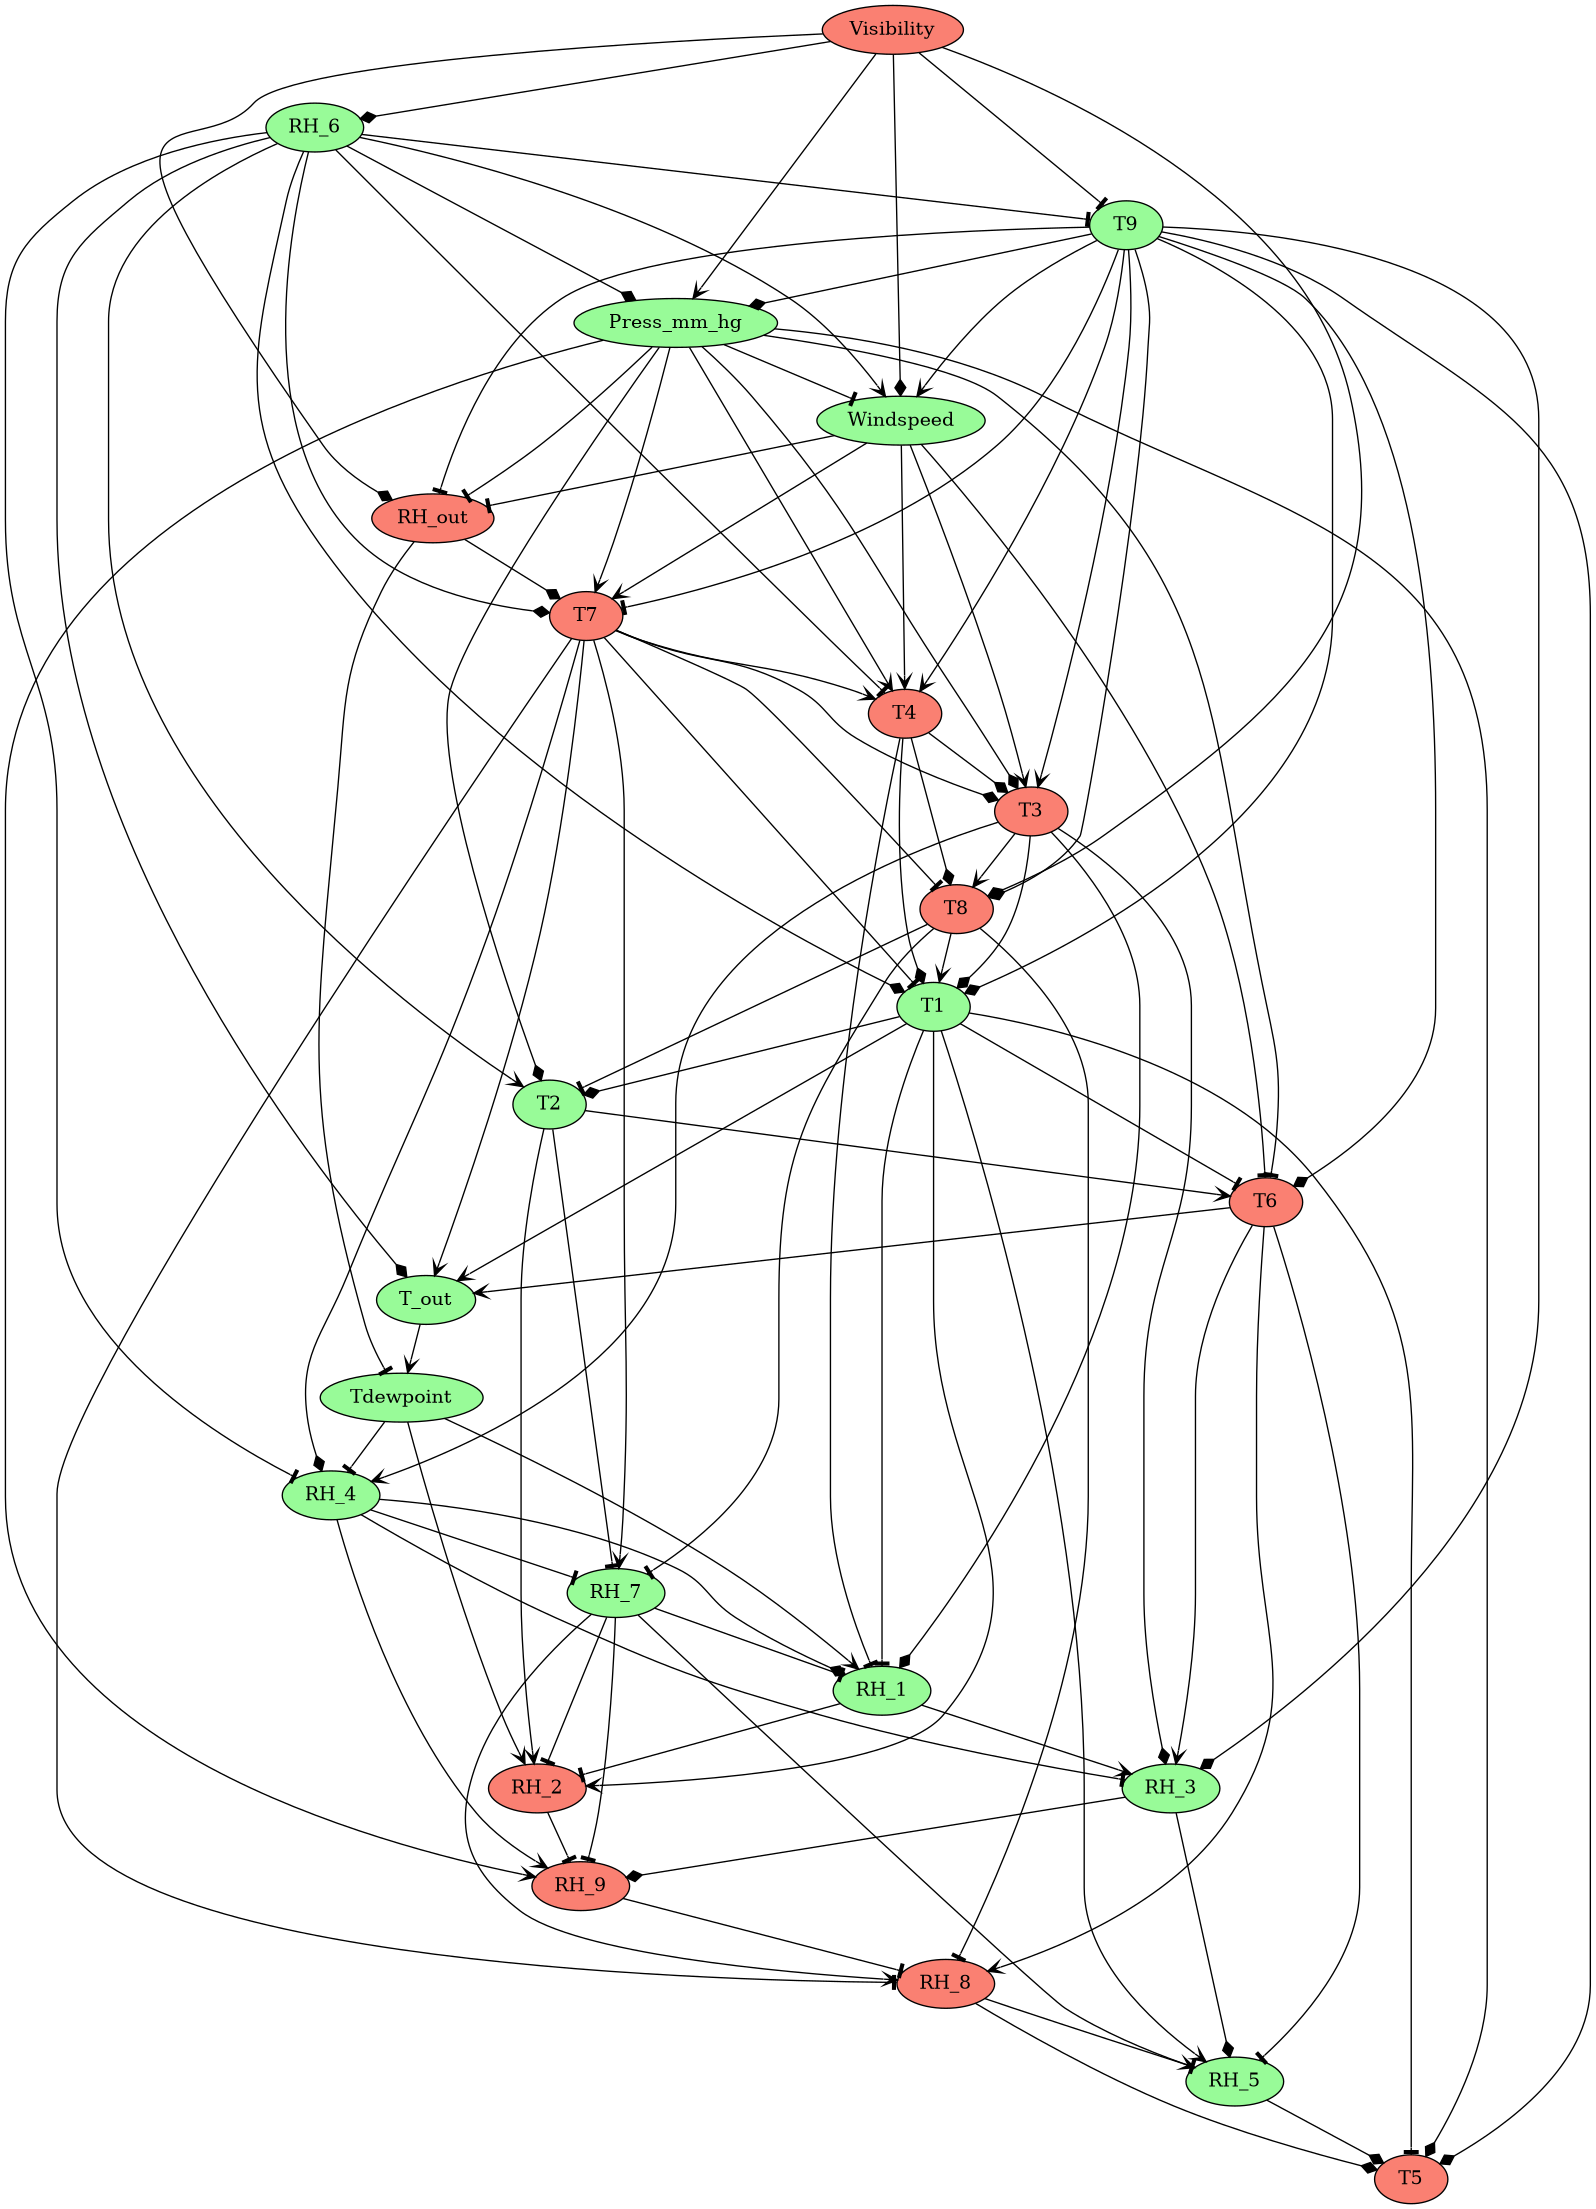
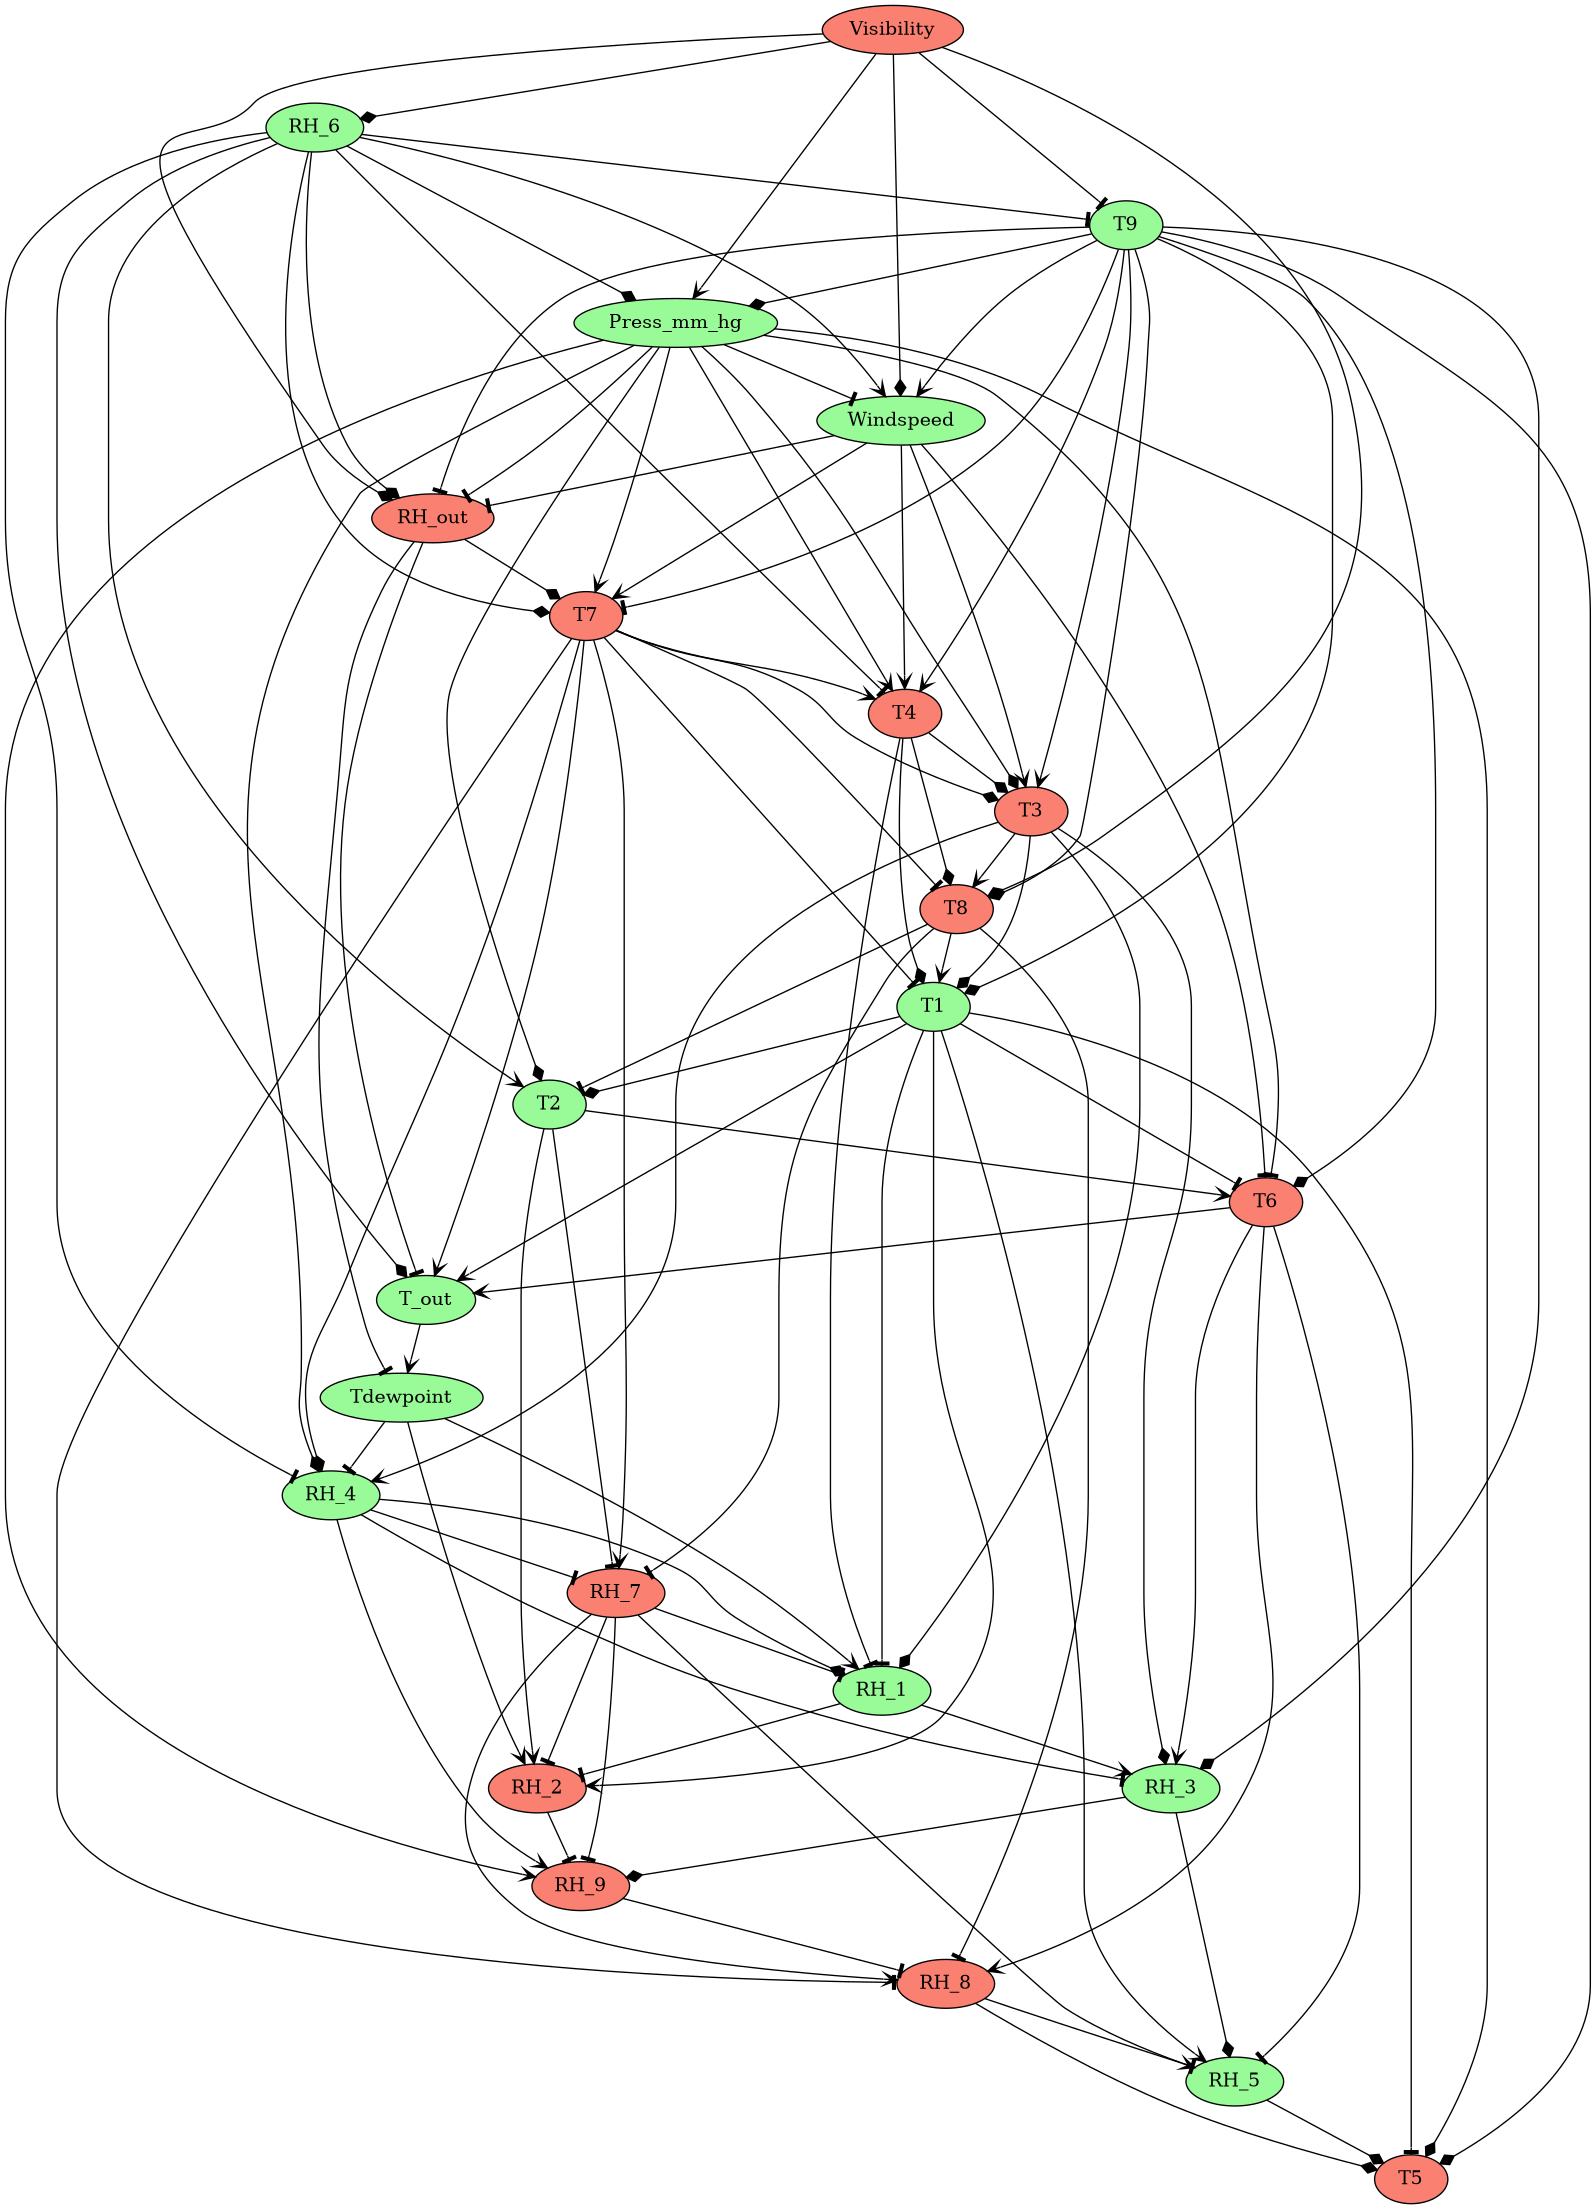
(423, 662) -> (313, 330)
none -> (248, 810)
none -> (342, 904)
(616, 1593) -> (616, 1593)
